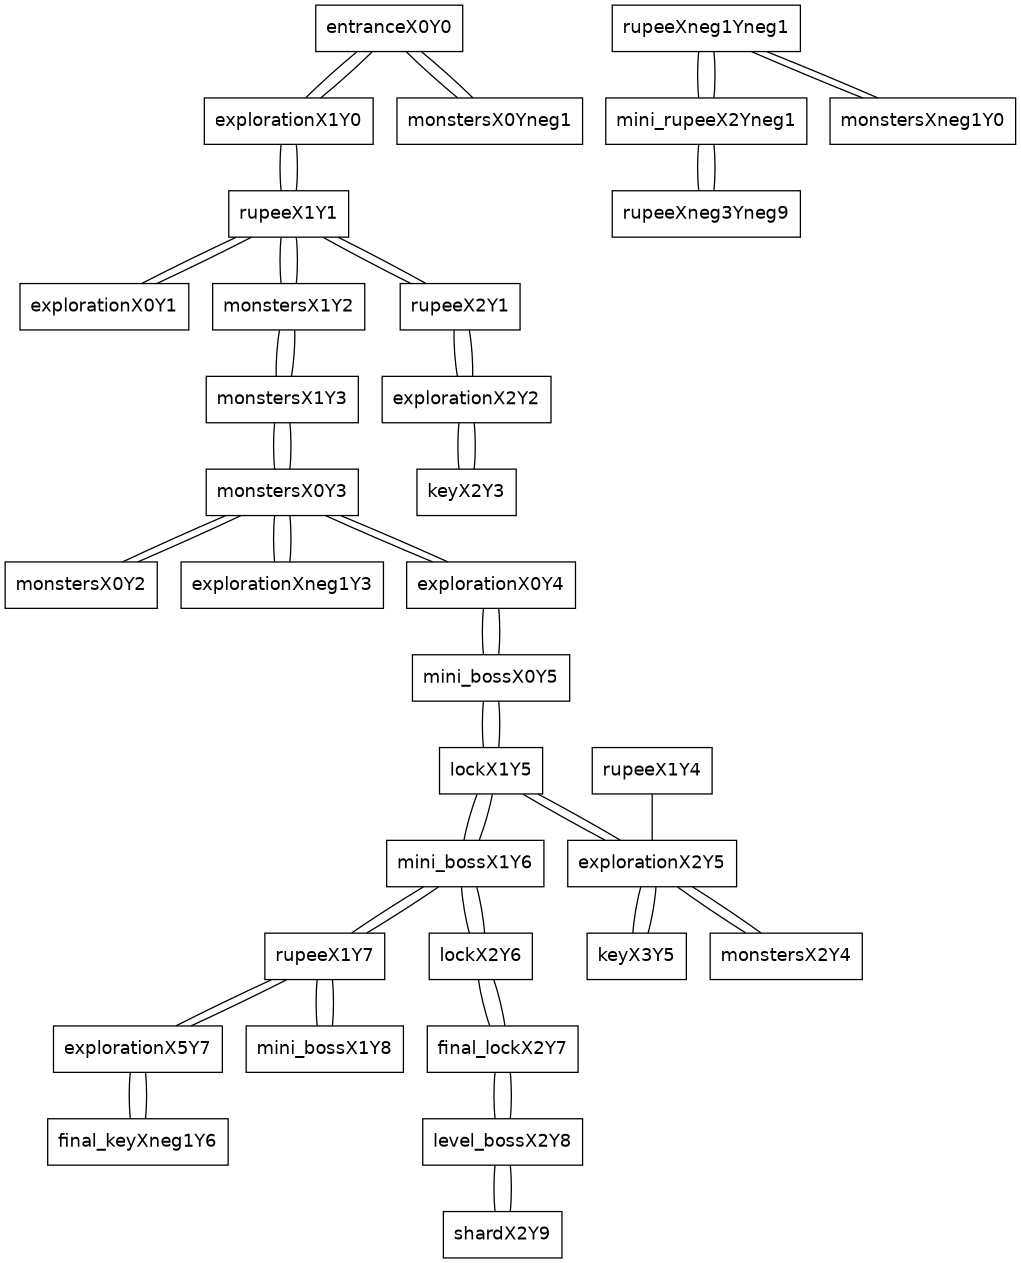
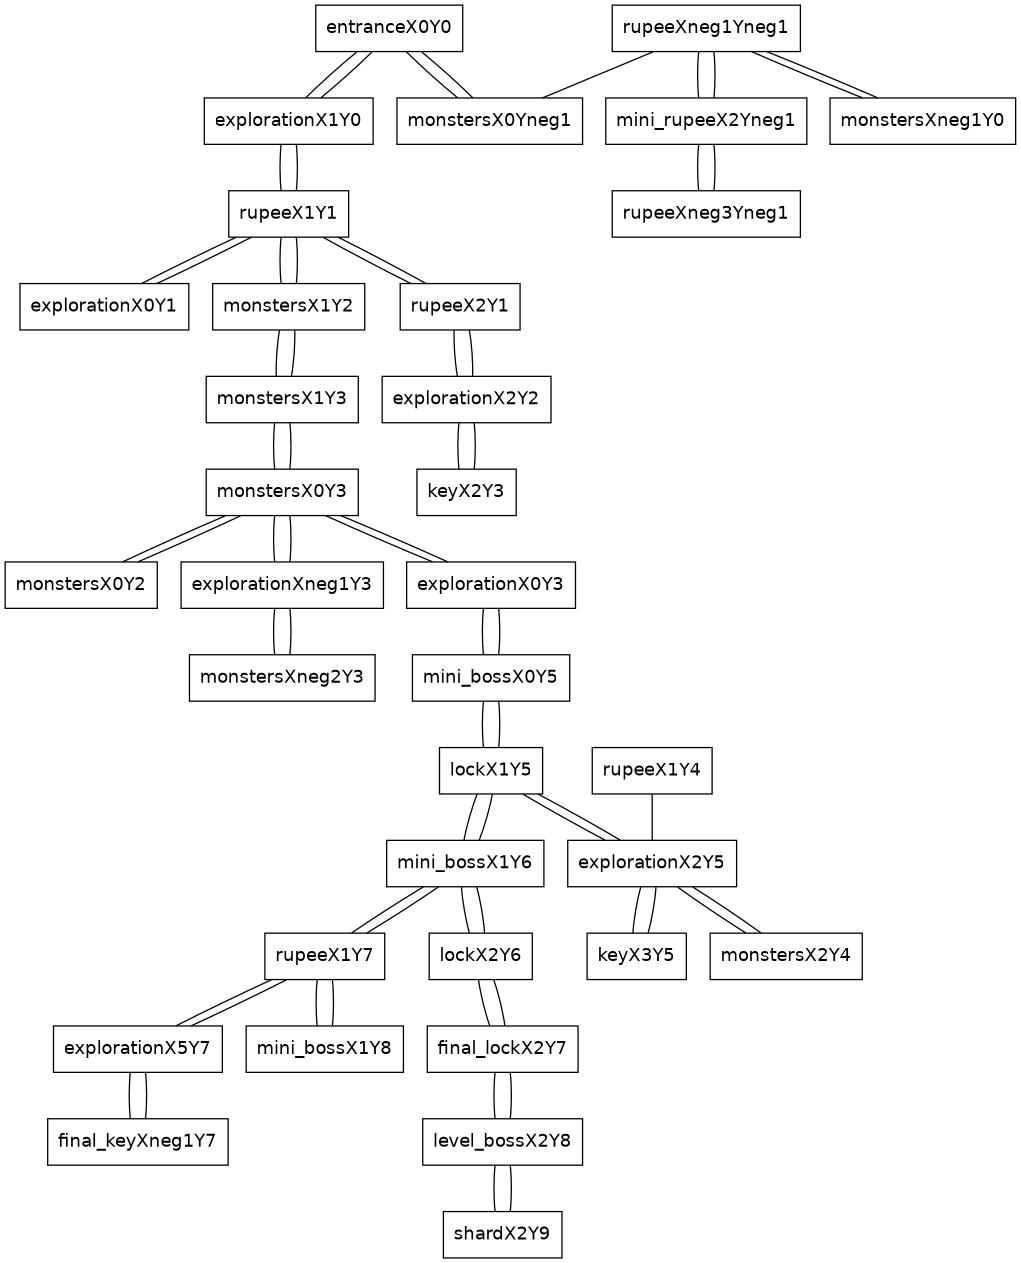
none -> (598, 75)
(706, 214) -> (706, 214)
(491, 585) -> (491, 585)
none -> (282, 678)
(138, 1142) -> (138, 1142)
